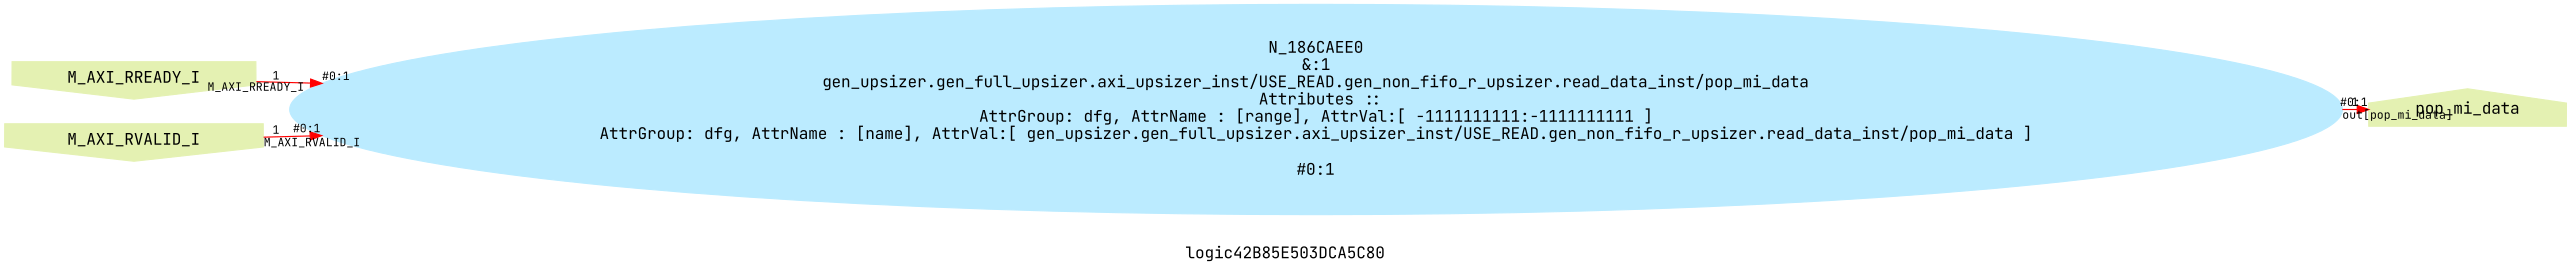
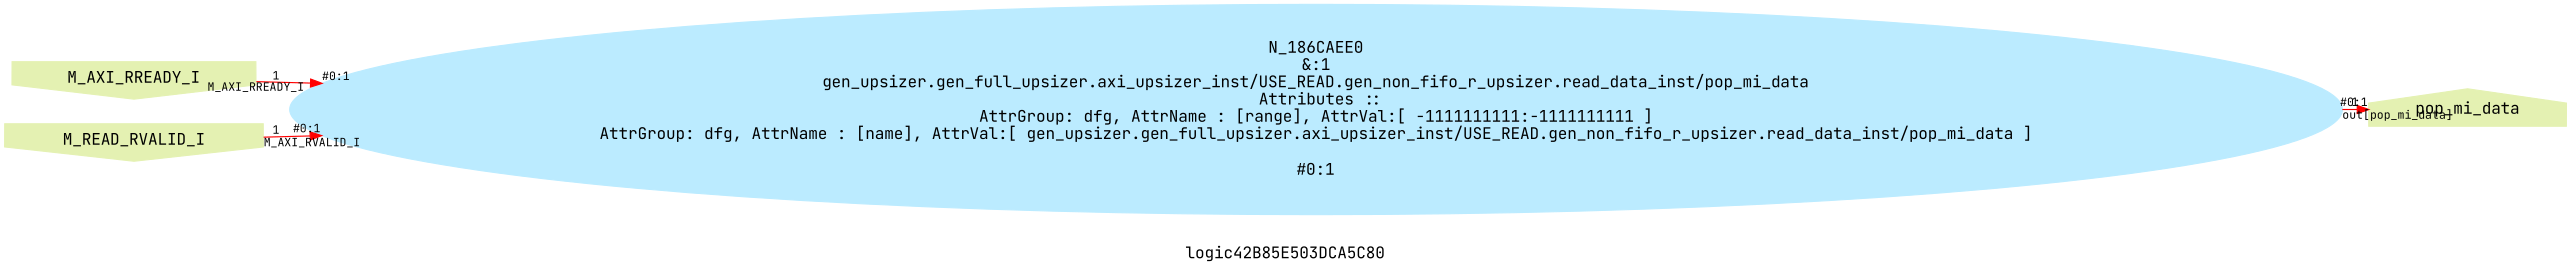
(134, 141) -> (134, 141)
